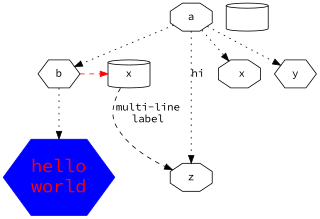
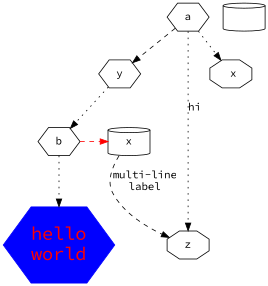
(191, 17) -> (188, 17)
(128, 44) -> (92, 105)
(240, 44) -> (157, 43)
